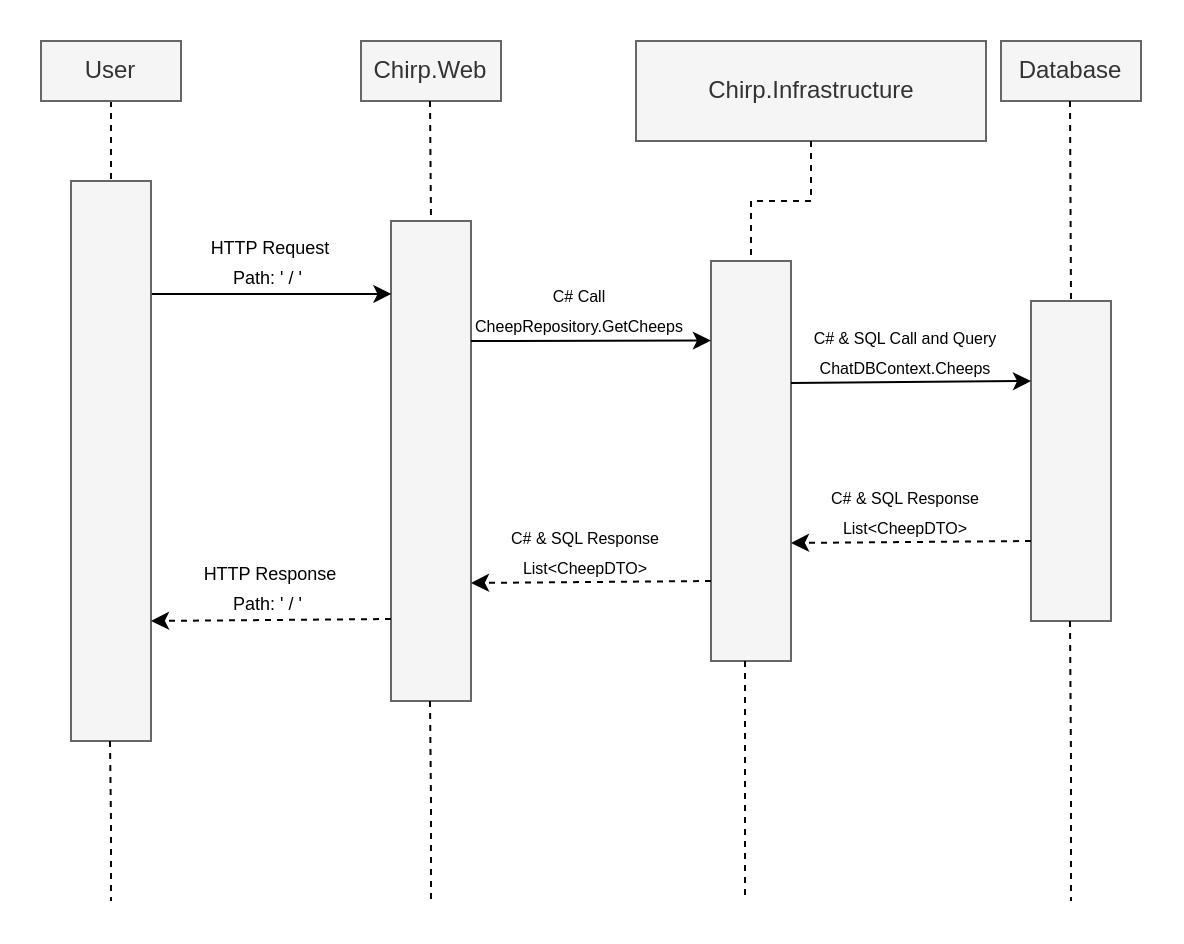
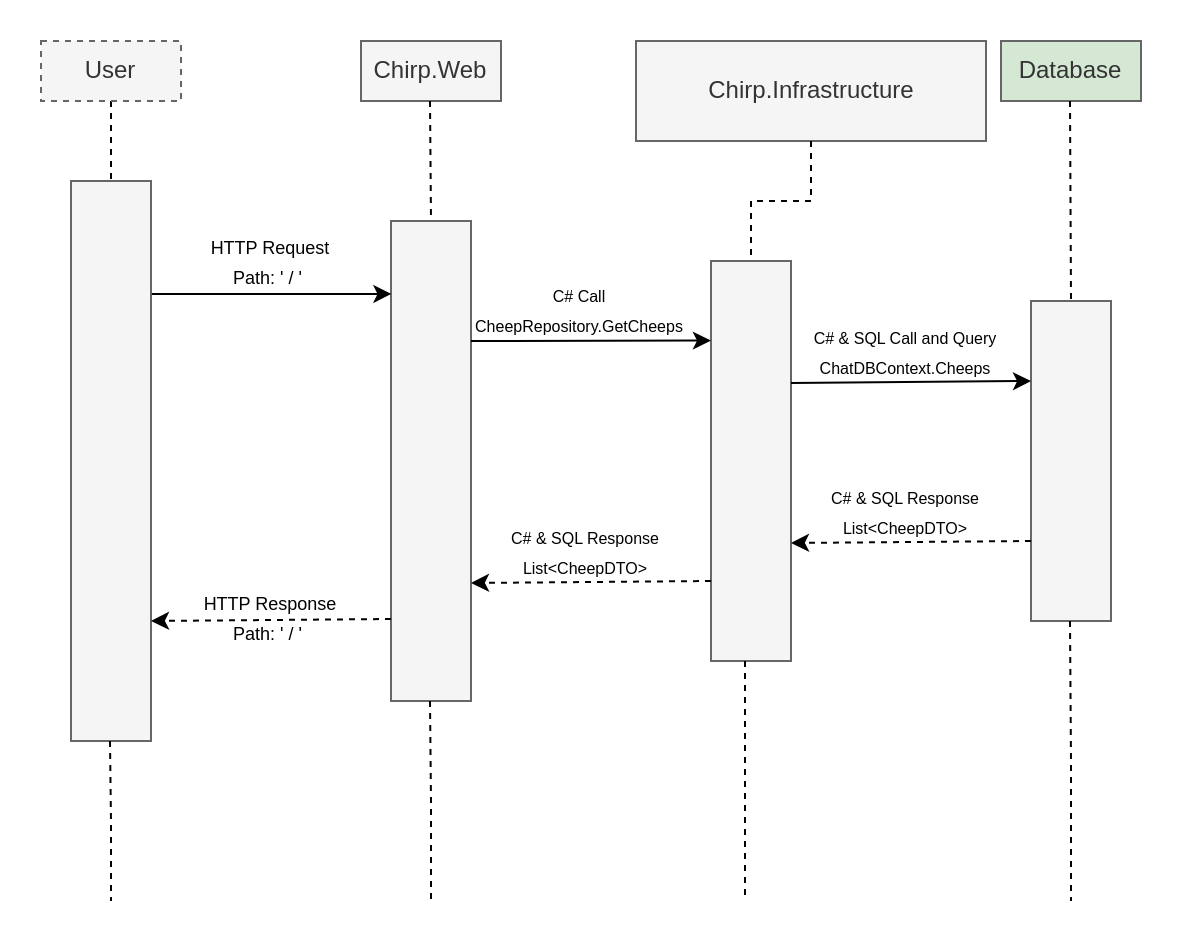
(111, 71) -> (111, 71)
(1071, 71) -> (1071, 71)
(271, 587) -> (271, 617)
